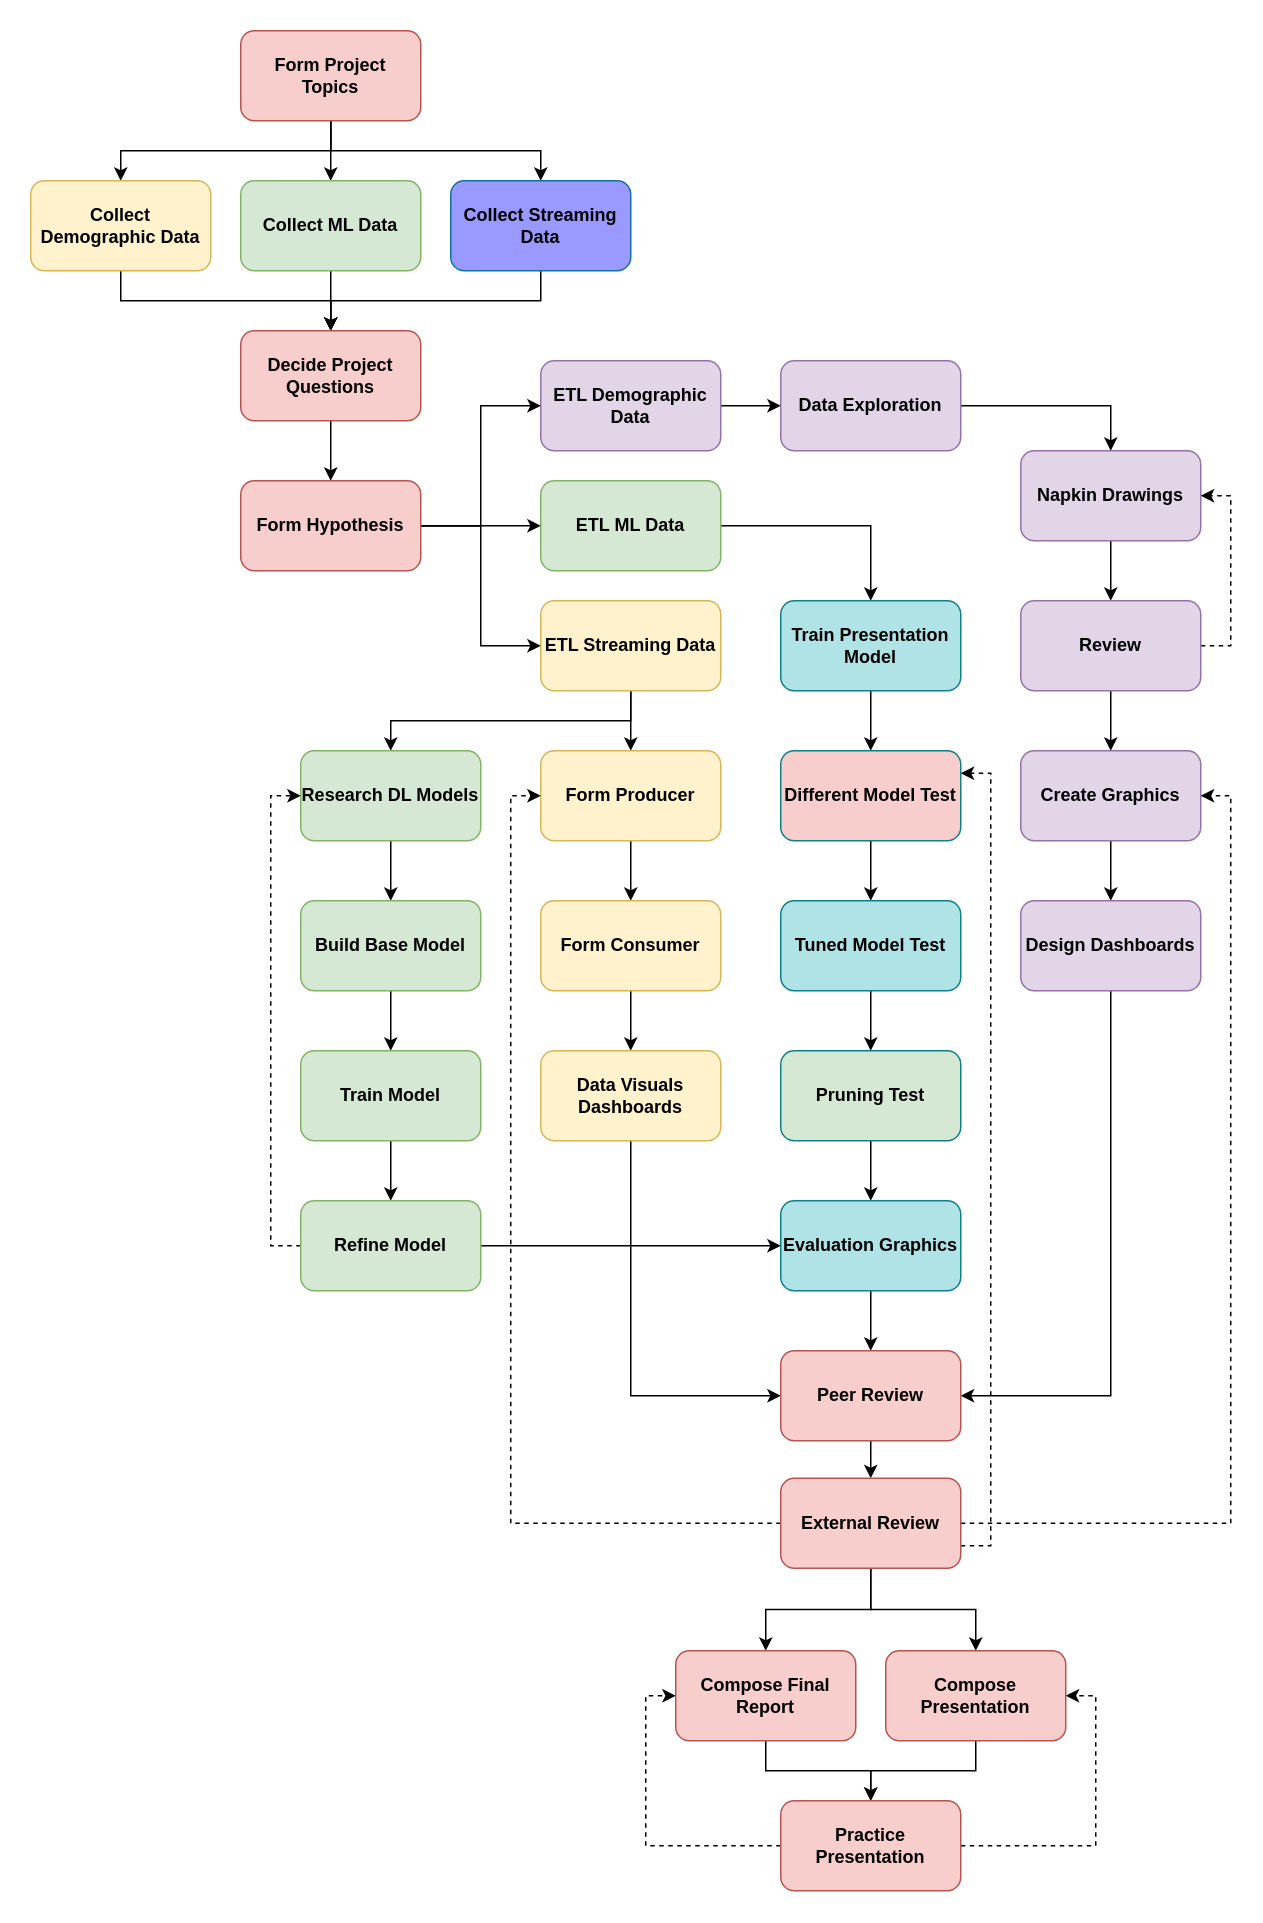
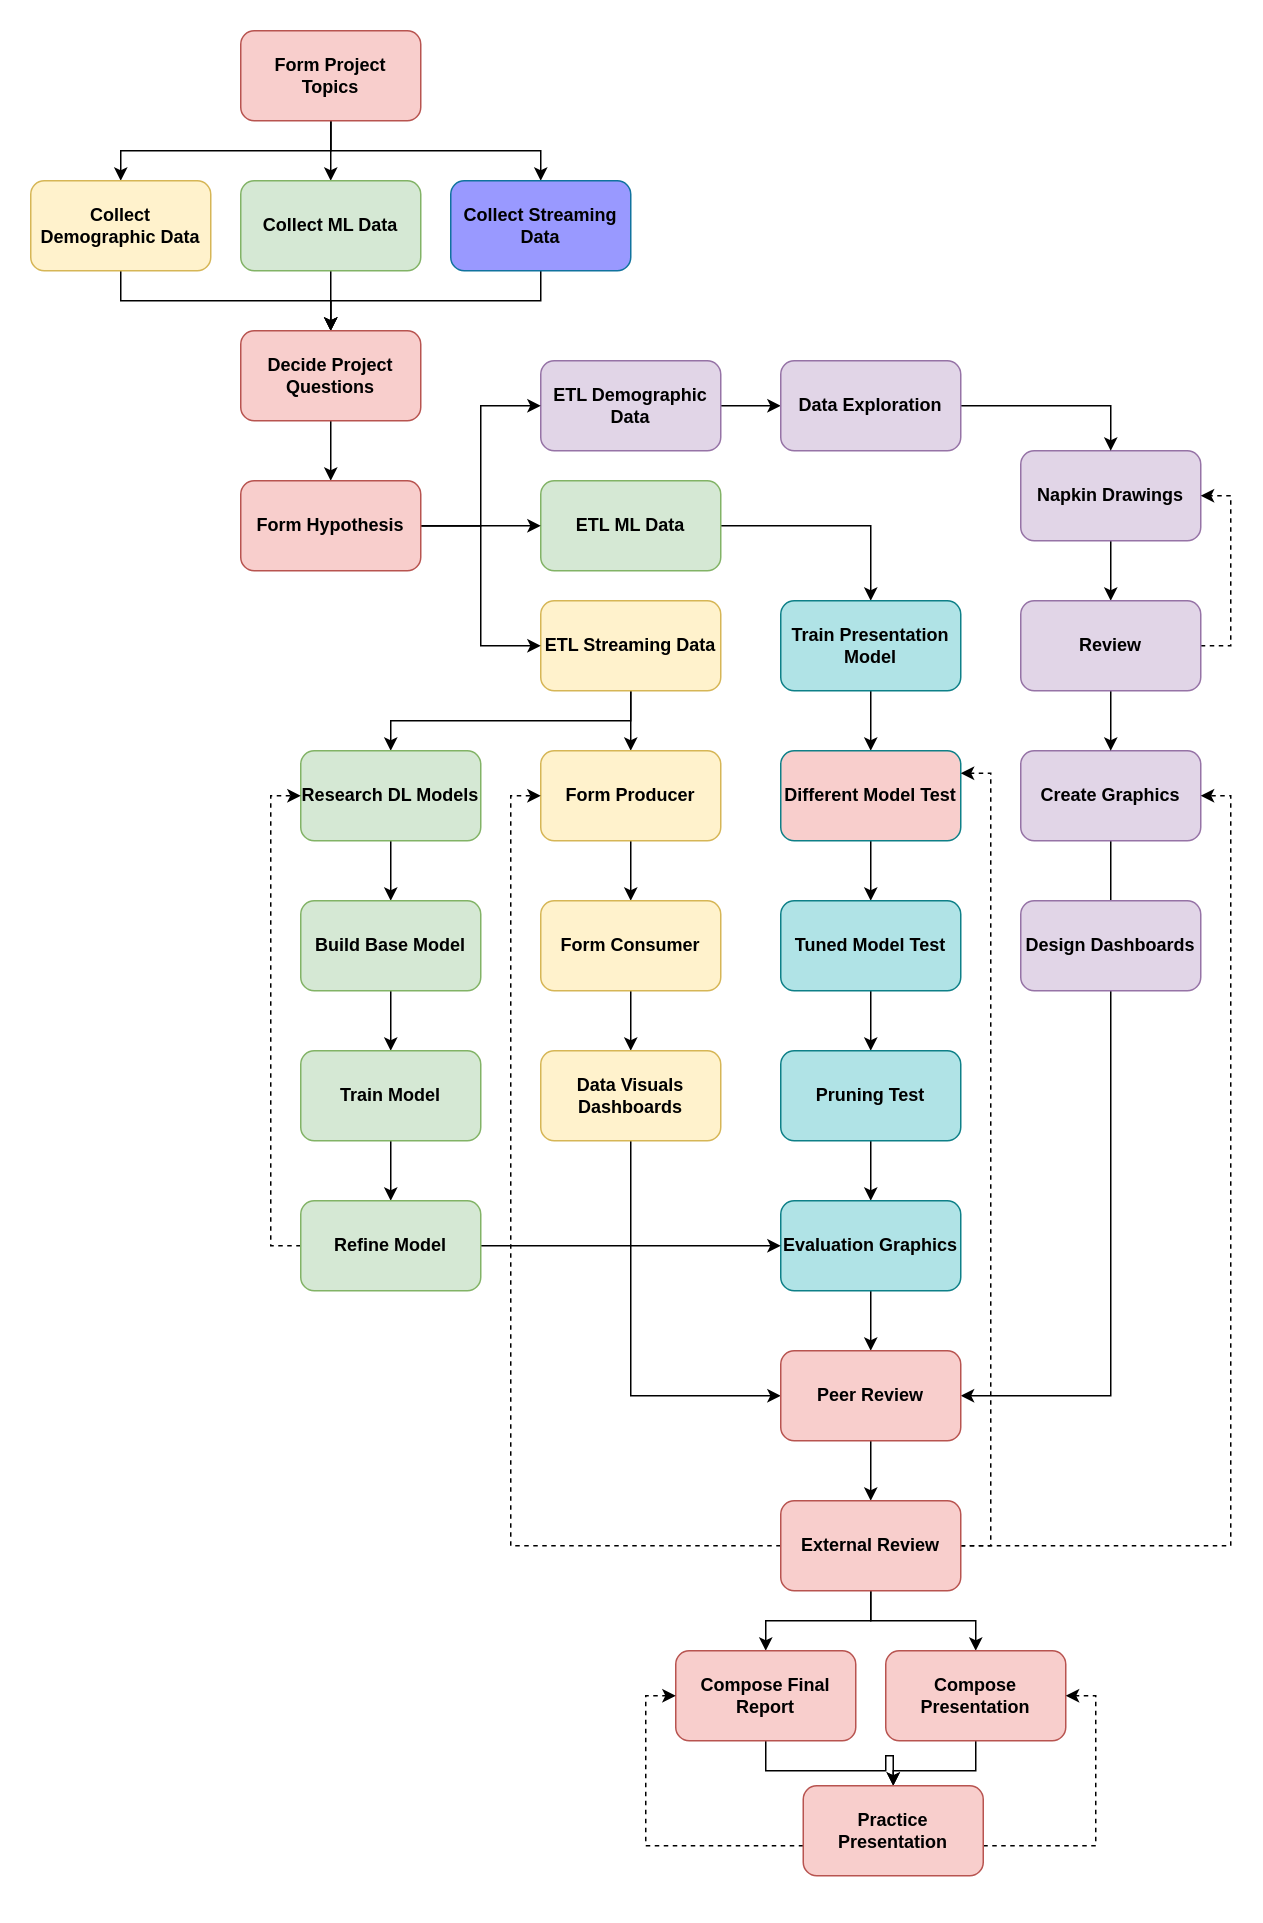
(1111, 889) -> (1111, 893)
(871, 1096) -> (871, 1096)
(871, 1523) -> (871, 1546)
(871, 1846) -> (893, 1831)
